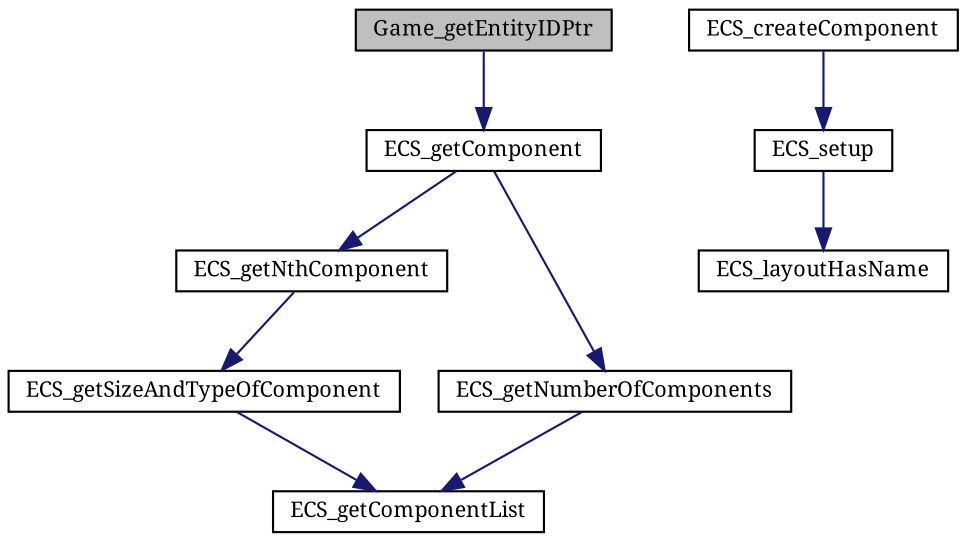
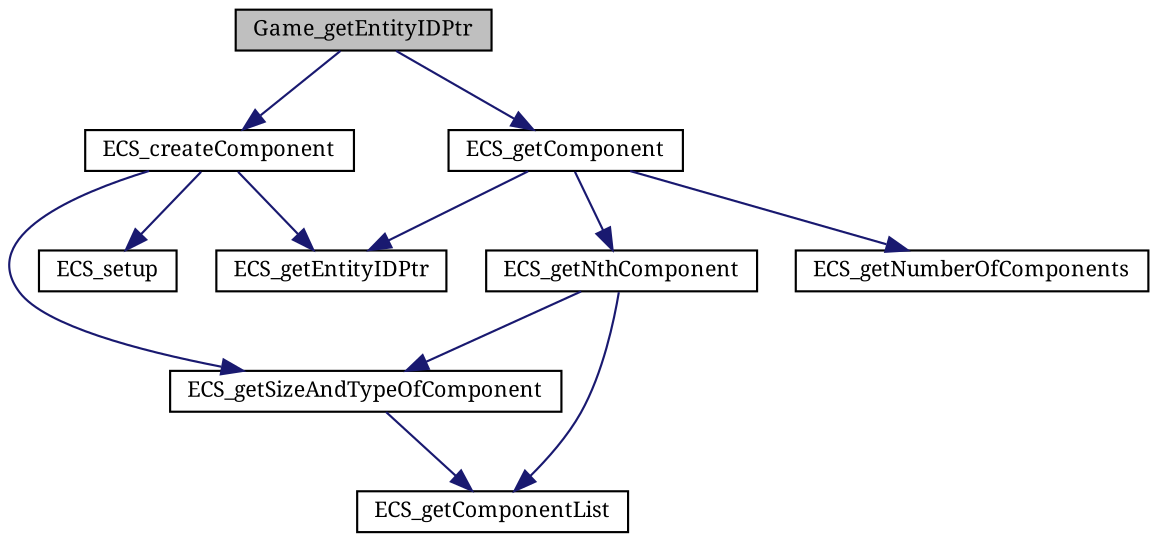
none -> (301, 83)
none -> (331, 271)
(823, 271) -> none
none -> (24, 296)
(521, 446) -> (591, 392)
